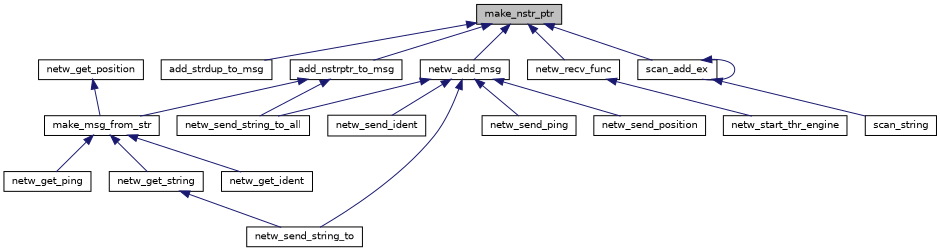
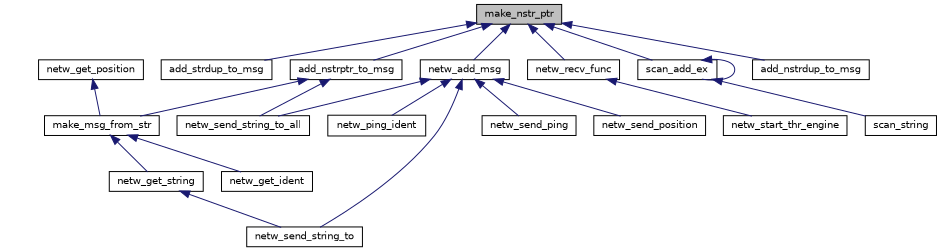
none -> (811, 70)
(377, 126) -> (377, 126)
(47, 181) -> none
